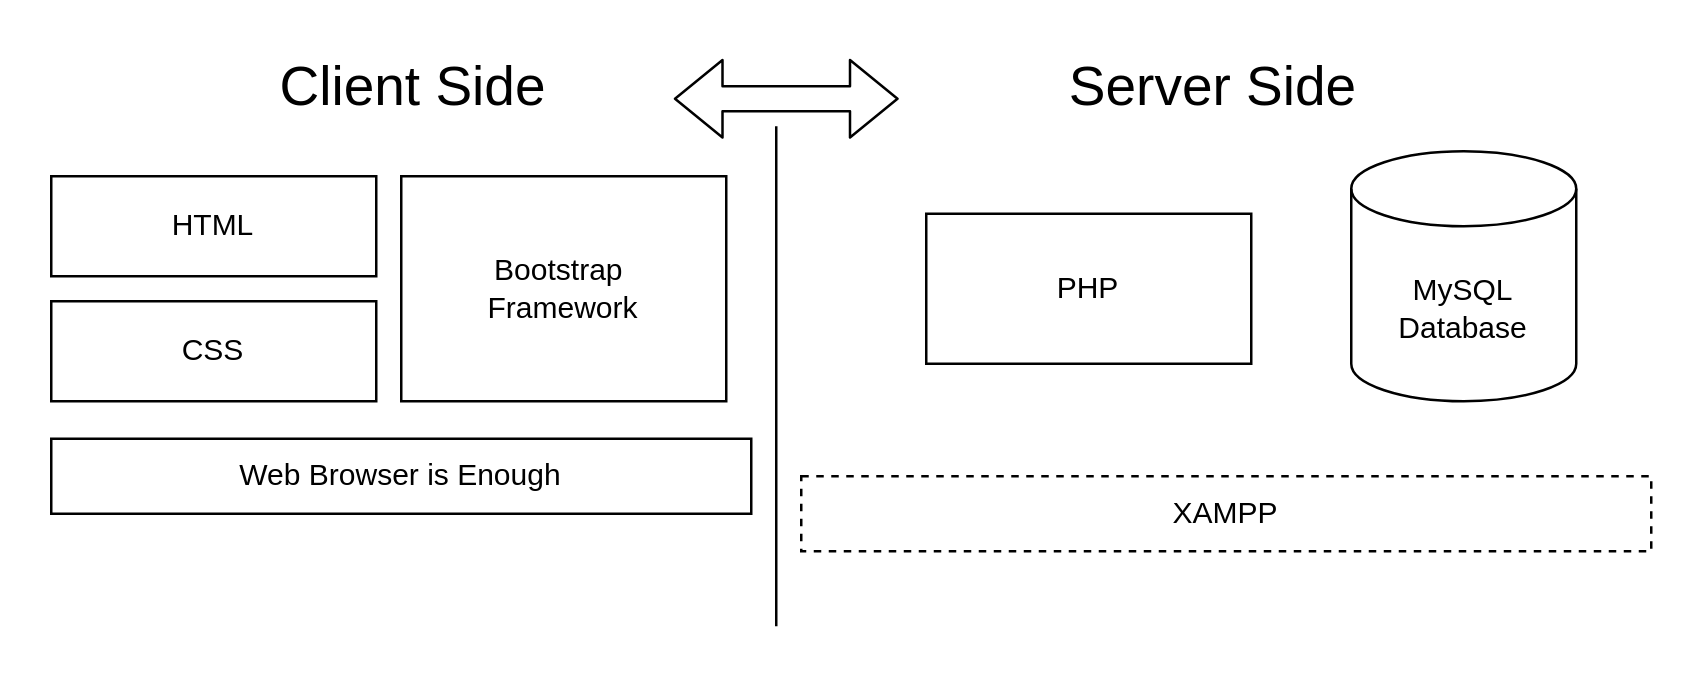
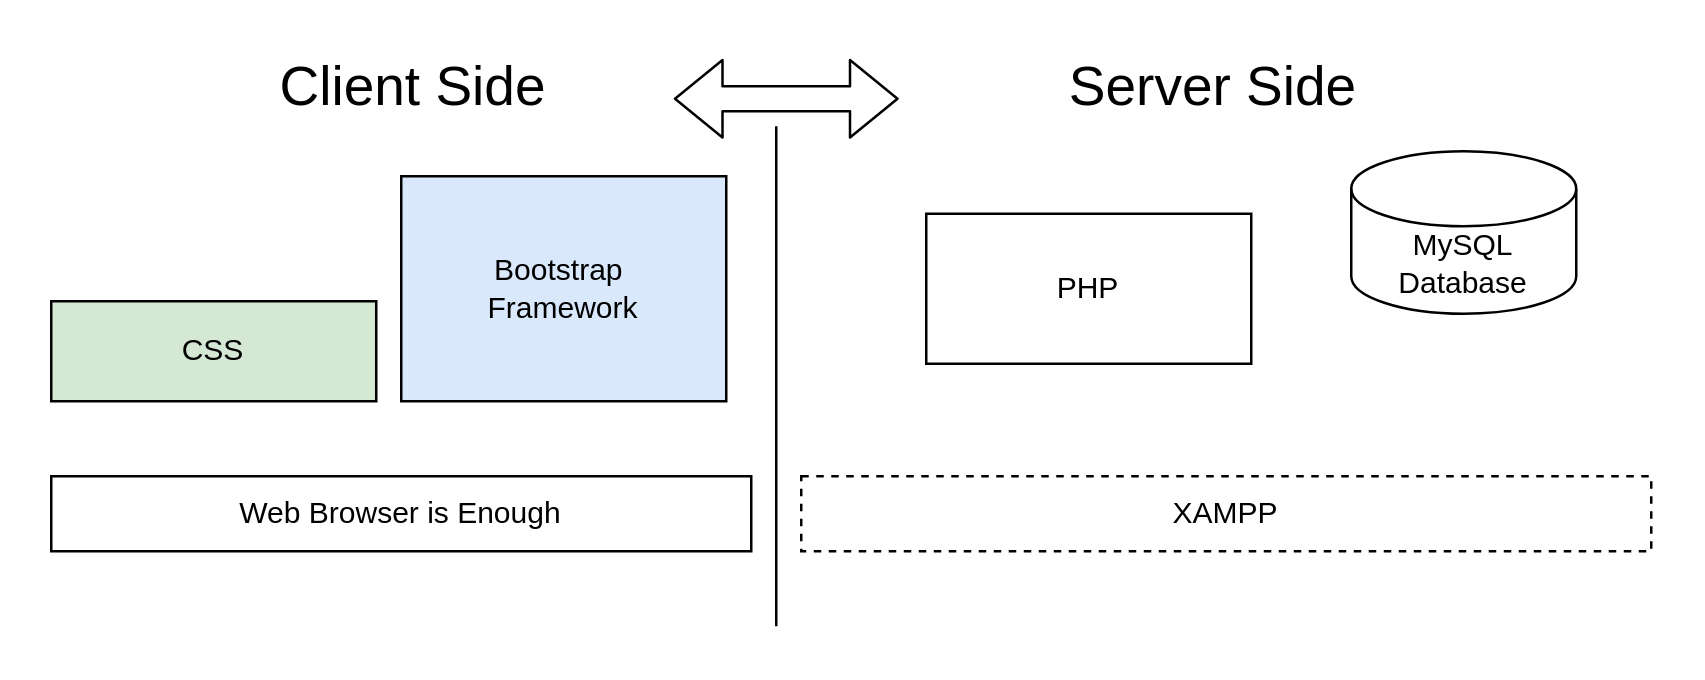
(214, 226) -> none
(1464, 276) -> (1464, 233)
(564, 289) -> (564, 289)
(214, 351) -> (214, 351)
(401, 476) -> (401, 514)
